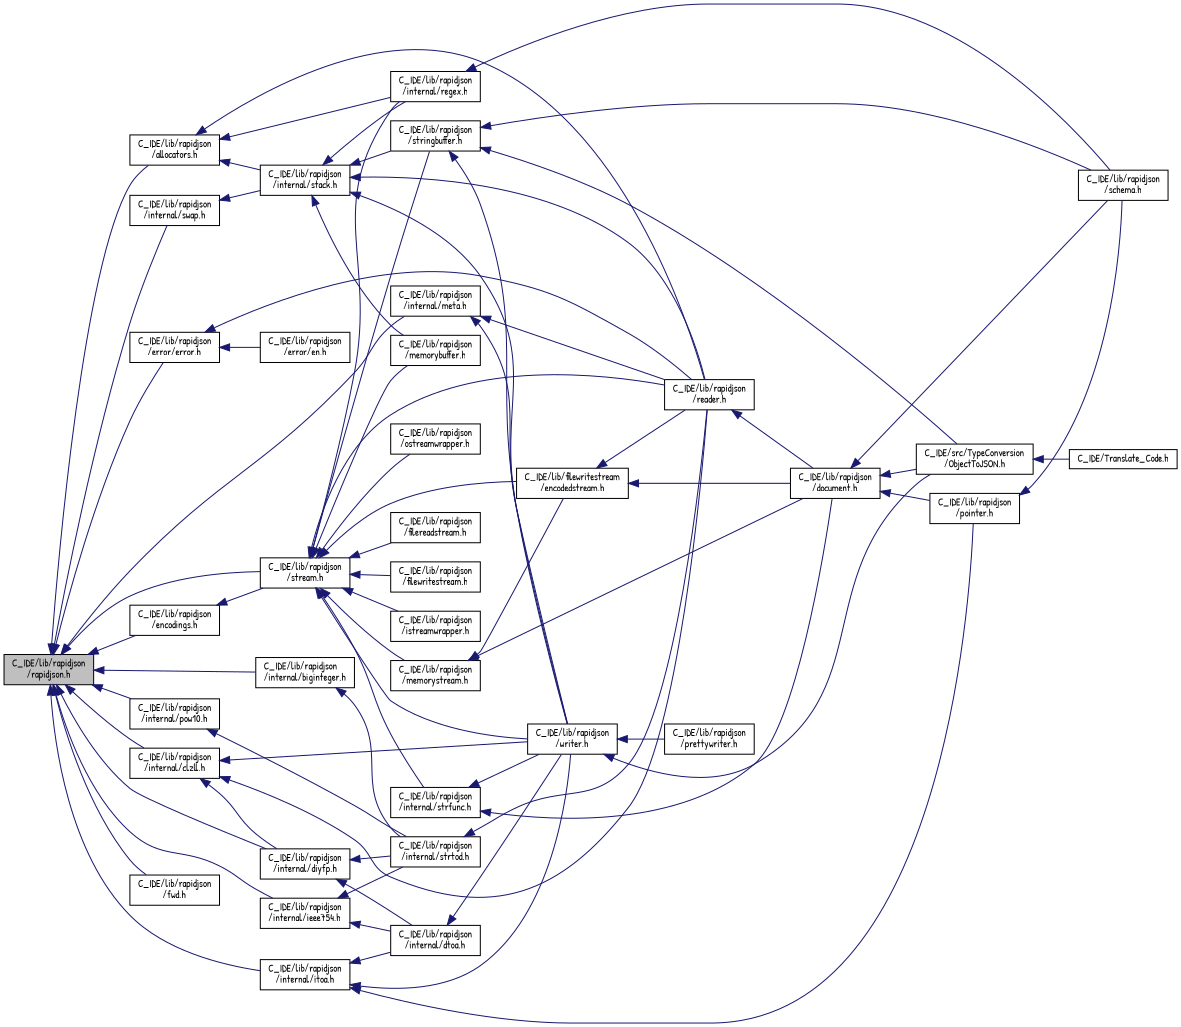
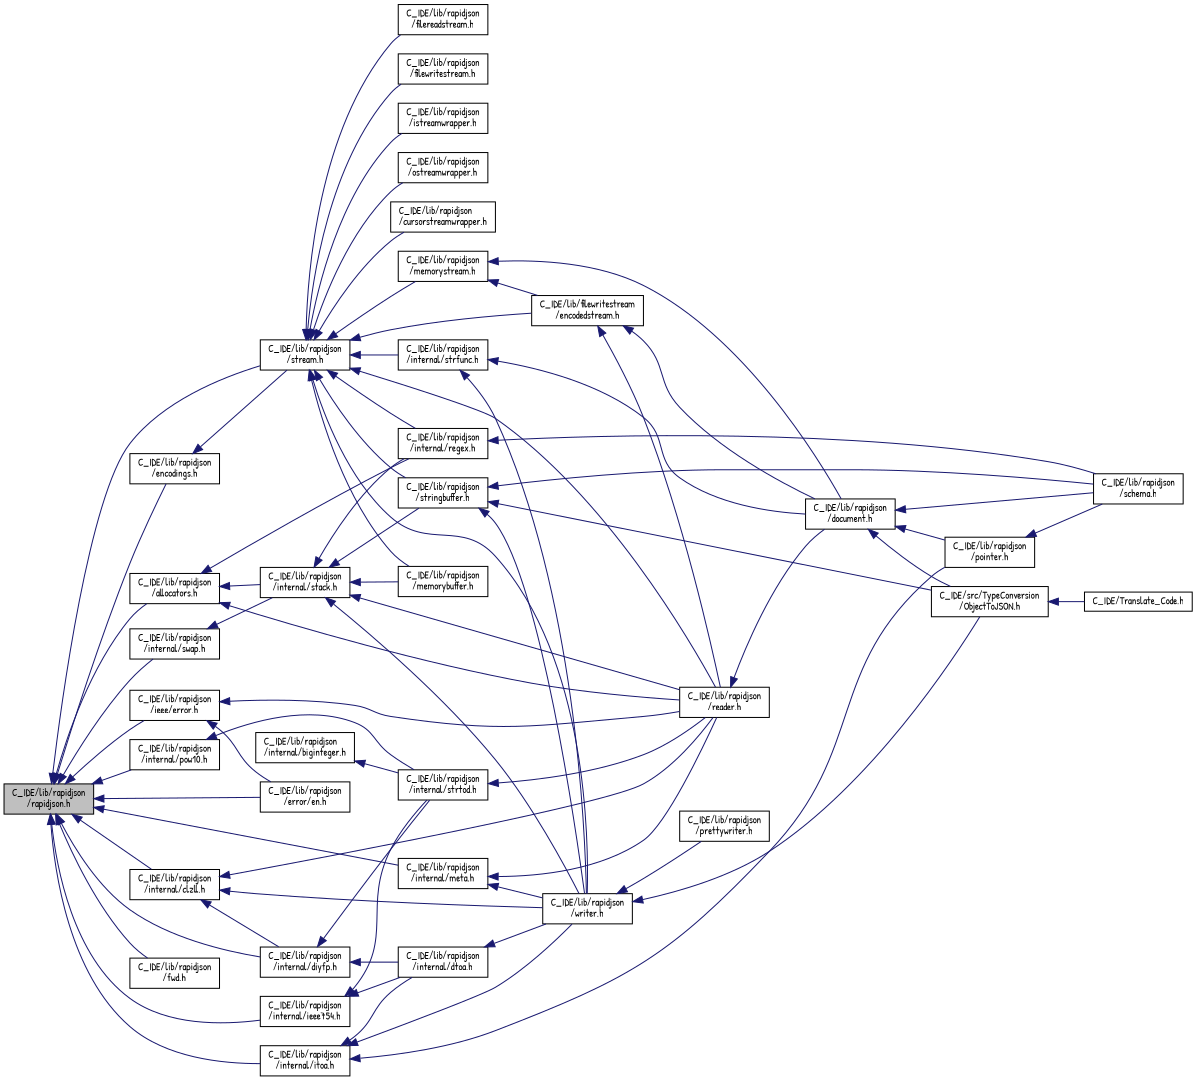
none -> (443, 217)
(175, 347) -> (175, 705)
(180, 671) -> (182, 798)
